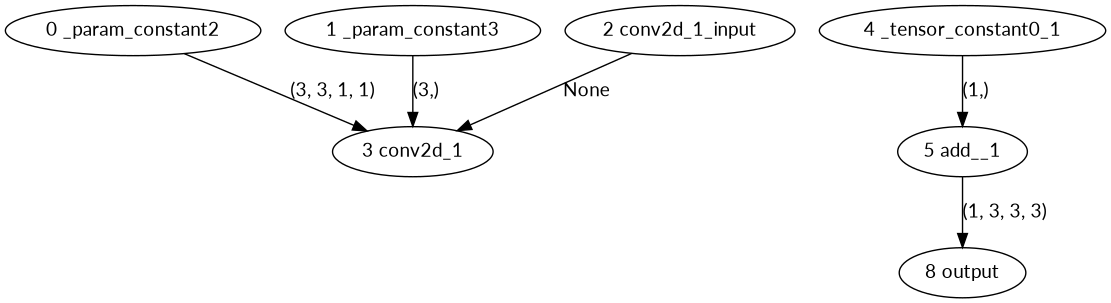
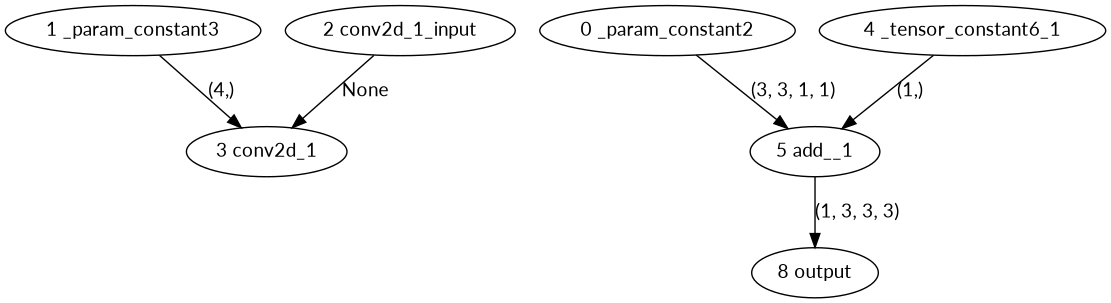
(963, 31) -> (963, 31)
(269, 90) -> (737, 87)
(426, 91) -> (221, 91)
